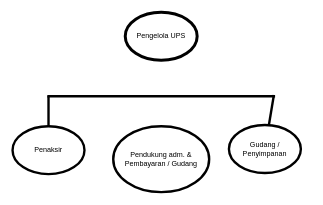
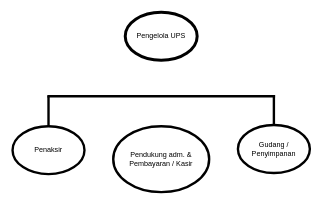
(265, 149) -> (274, 149)
(161, 159) -> (161, 159)
